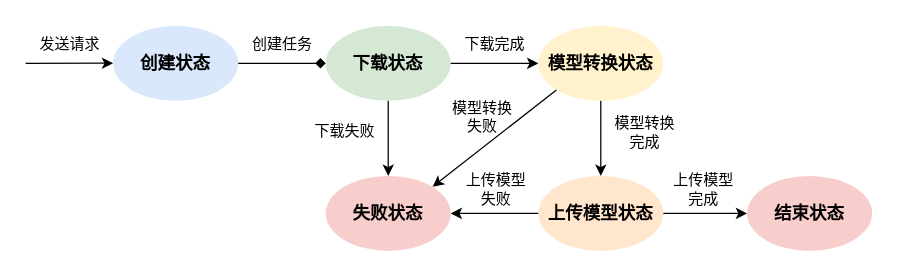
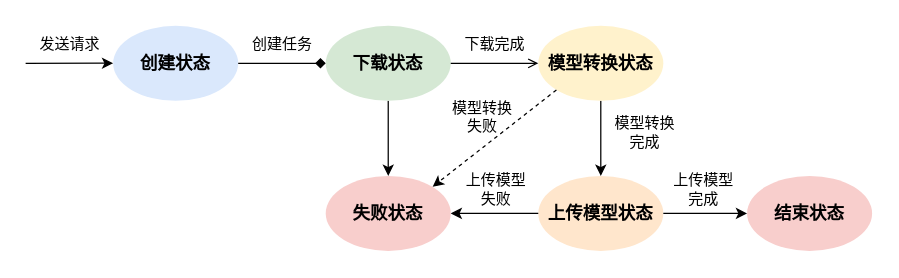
(528, 63) -> (530, 63)
(344, 132) -> none
(497, 136) -> (497, 136)
